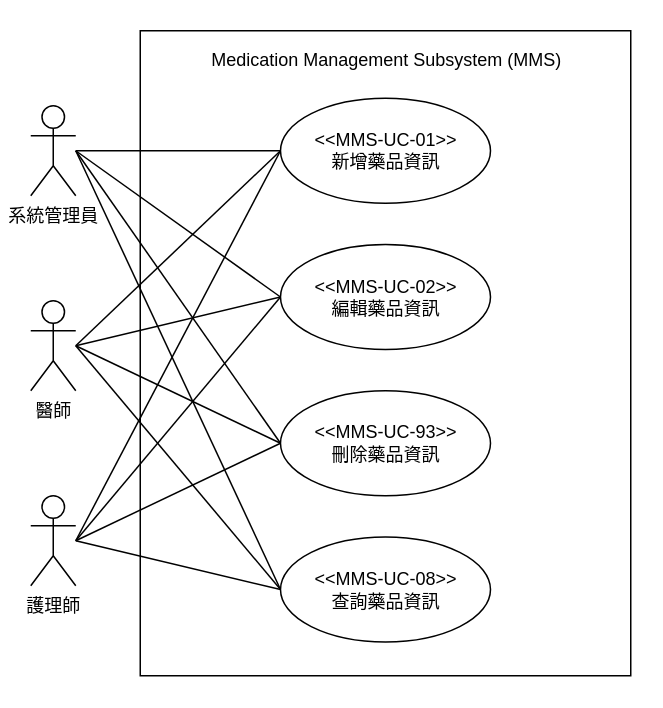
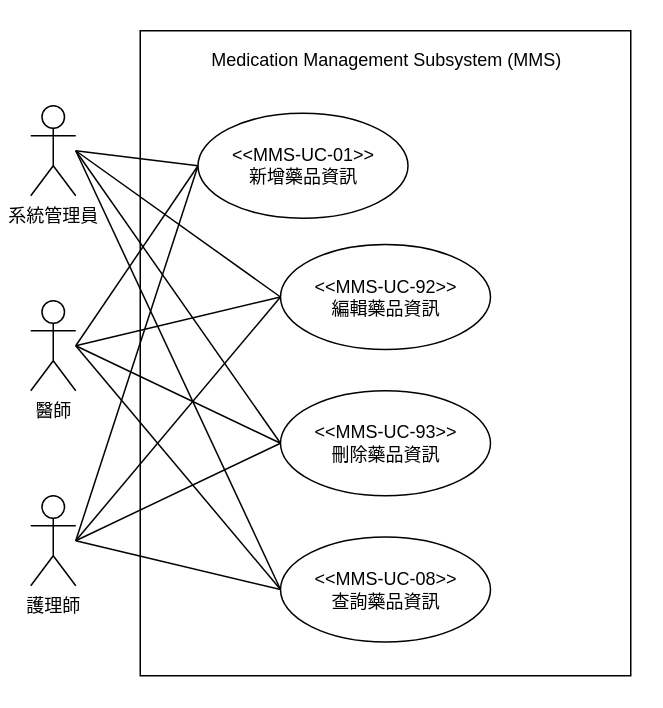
(386, 151) -> (303, 166)
(386, 298) -> (386, 298)
